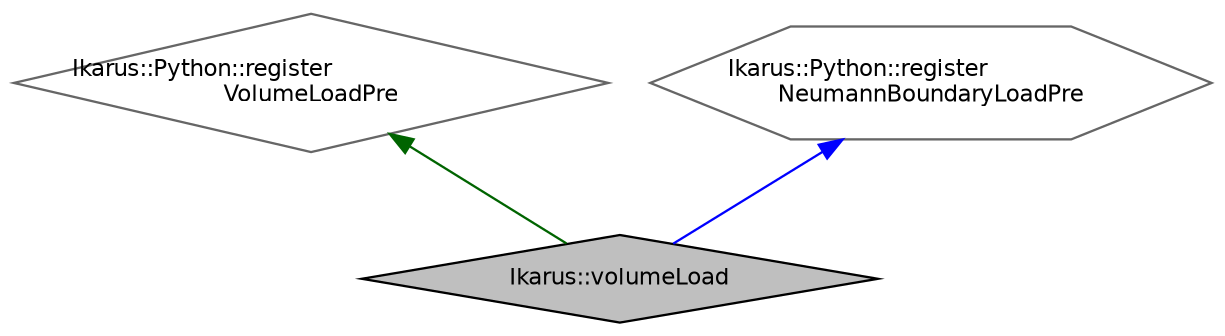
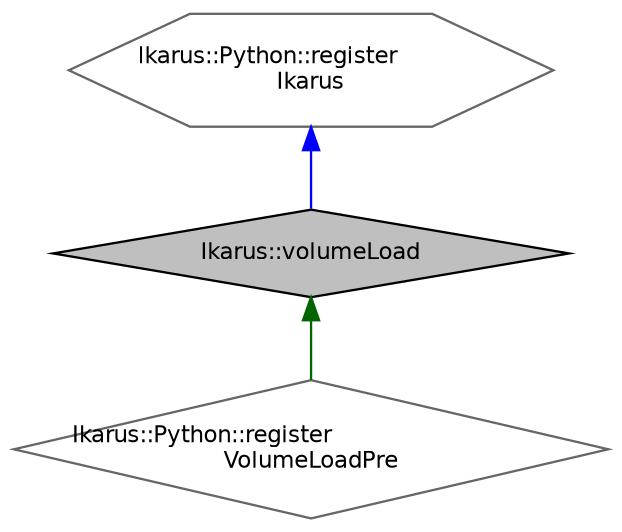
(931, 83) -> (311, 70)
(488, 195) -> (311, 350)
